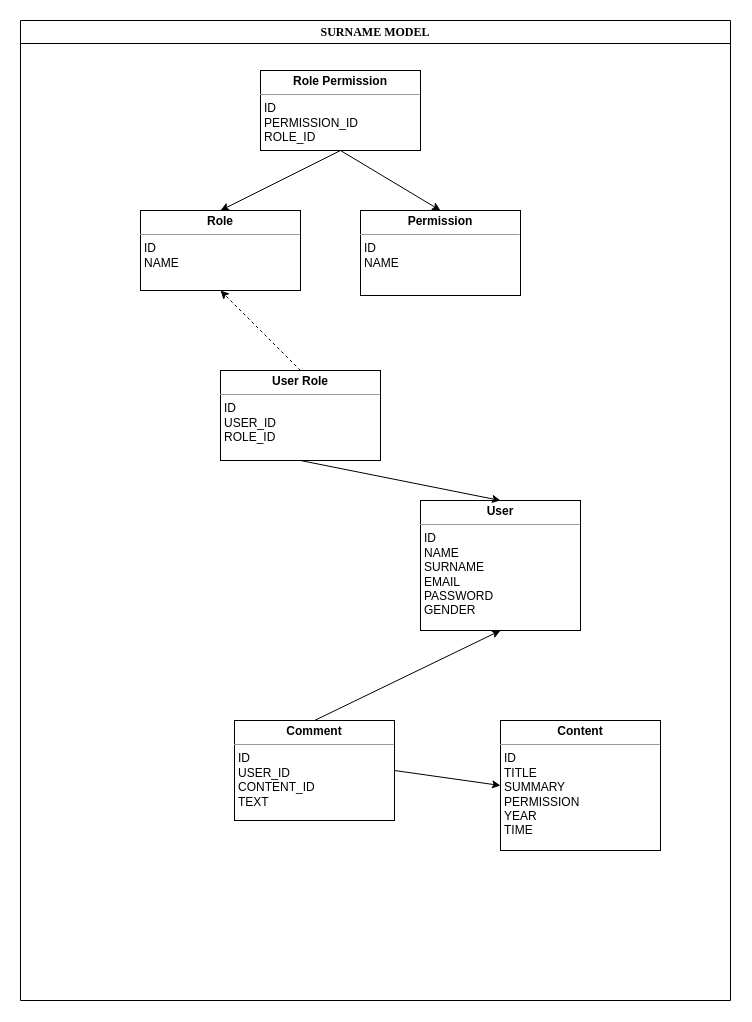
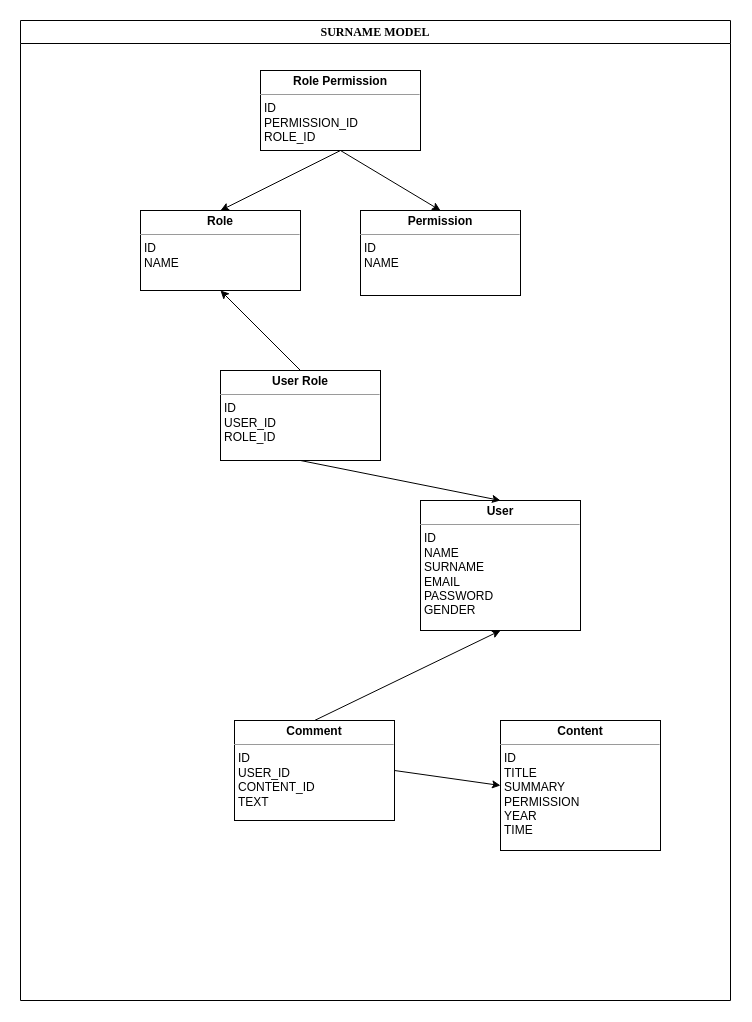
(263, 333) -> (263, 333)
